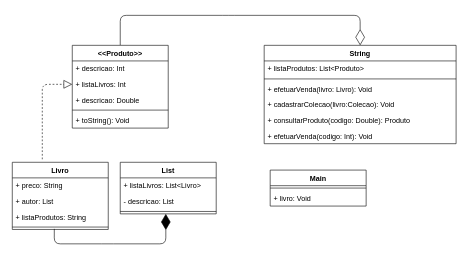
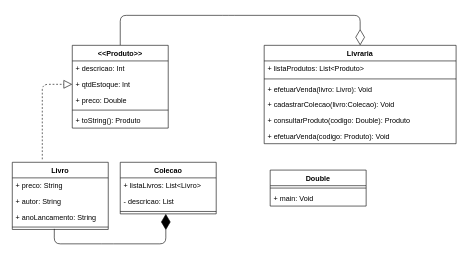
(360, 53) -> (360, 53)
(106, 85) -> (107, 85)
(109, 100) -> (102, 100)
(107, 121) -> (114, 121)
(328, 136) -> (336, 136)
(168, 170) -> (168, 170)
(318, 178) -> (318, 178)
(294, 199) -> (293, 199)
(38, 202) -> (42, 202)
(56, 217) -> (58, 217)
